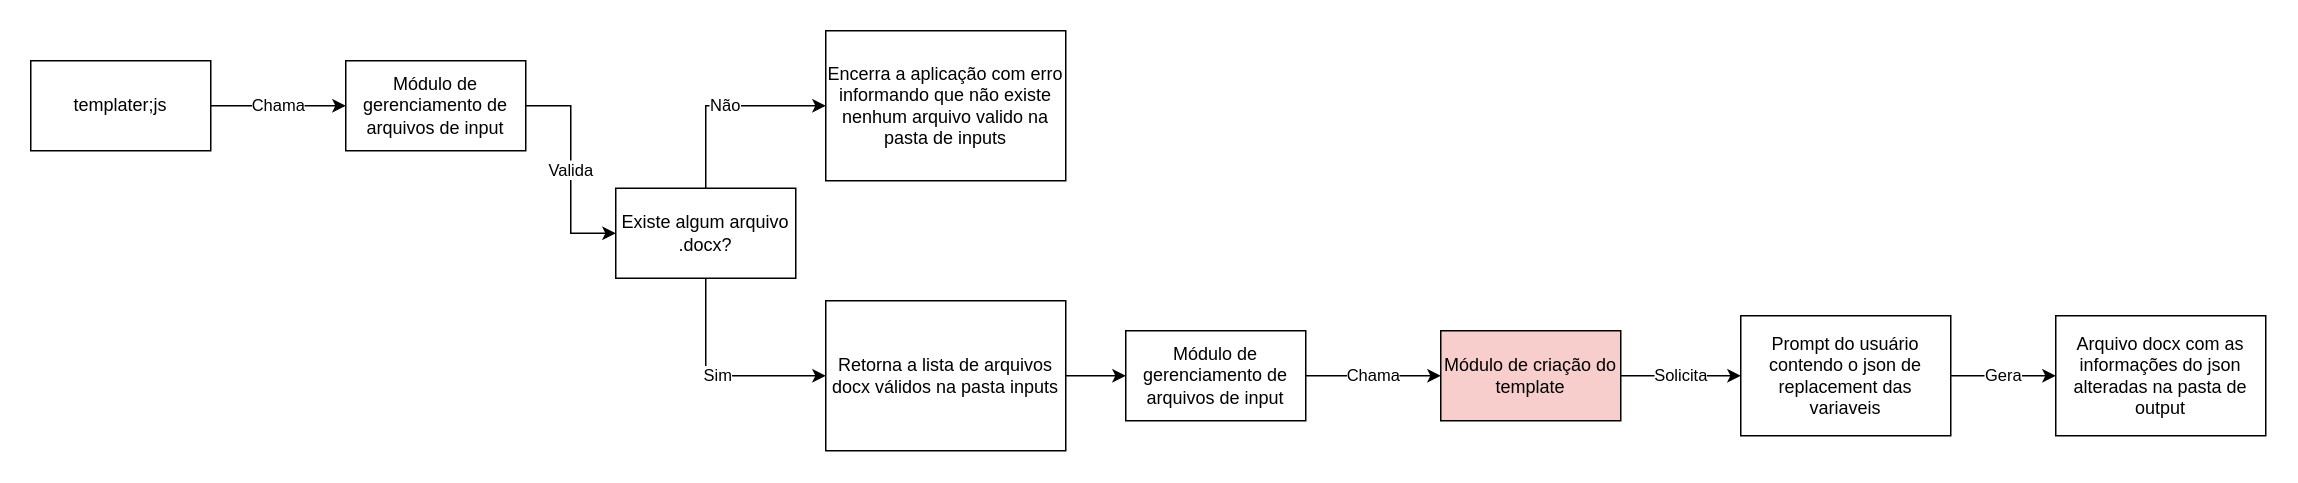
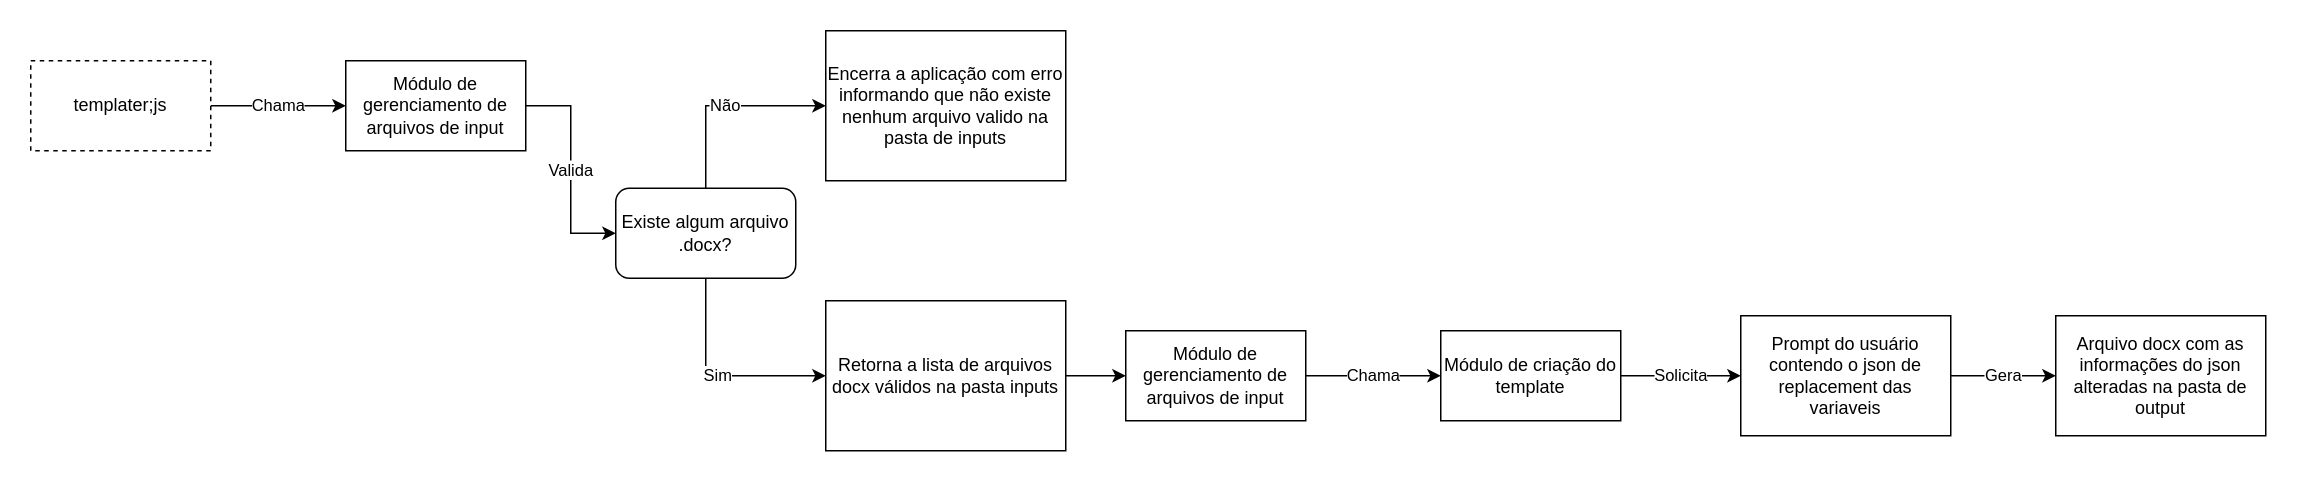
(121, 106) -> (121, 106)
(706, 233) -> (706, 233)
(1531, 376) -> (1531, 376)
